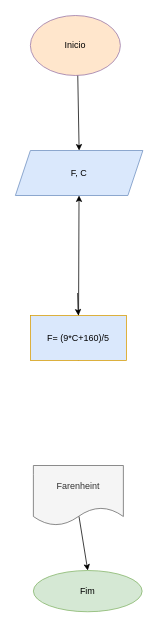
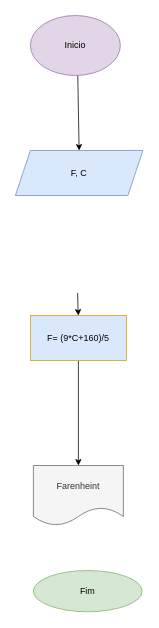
(75, 45) -> (75, 45)
(79, 270) -> (78, 410)
(83, 541) -> none
